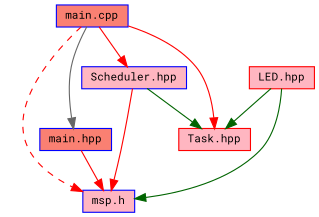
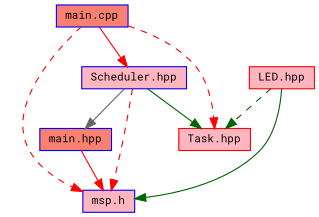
(187, 58) -> (187, 58)
(71, 71) -> (109, 105)
(253, 105) -> (253, 105)
(124, 134) -> (124, 134)
